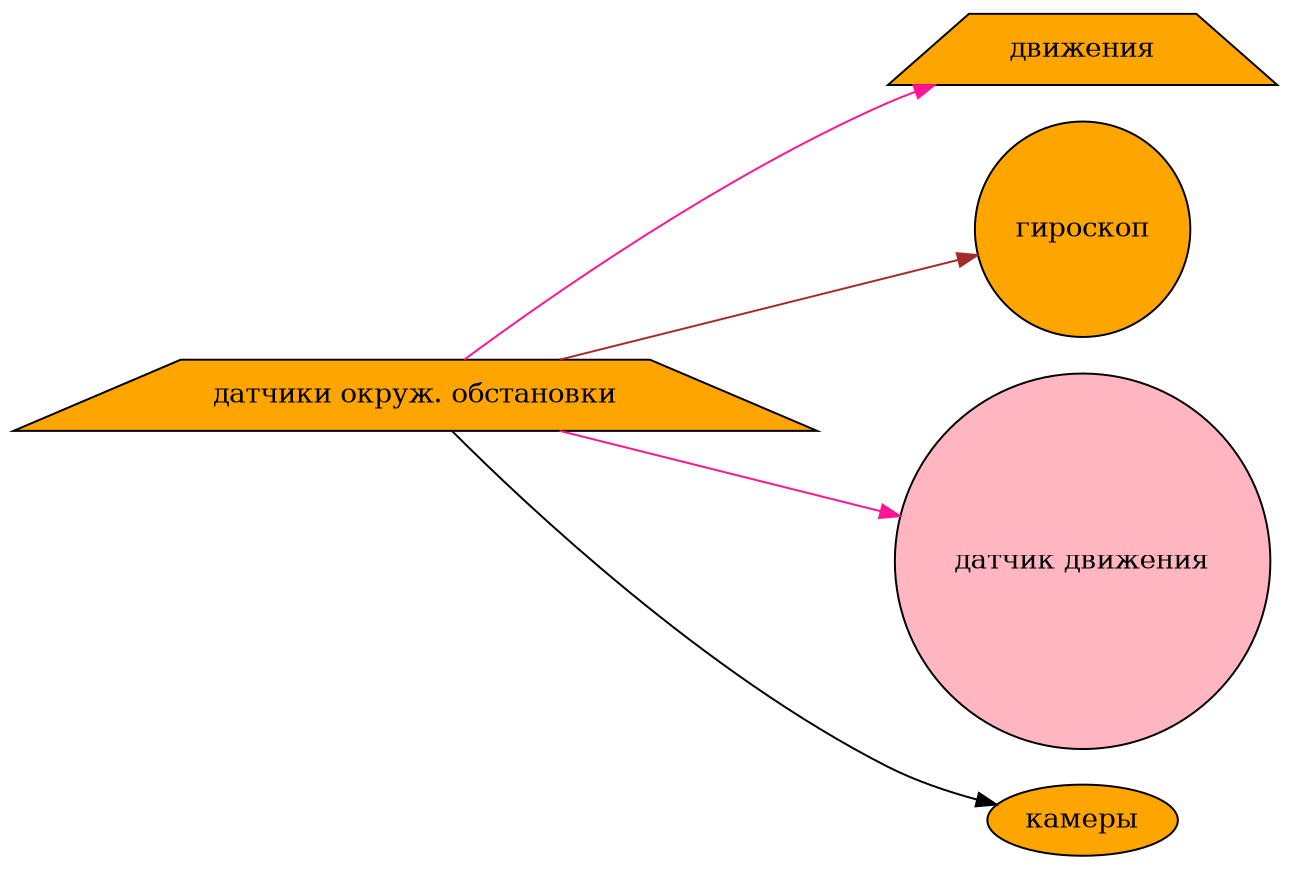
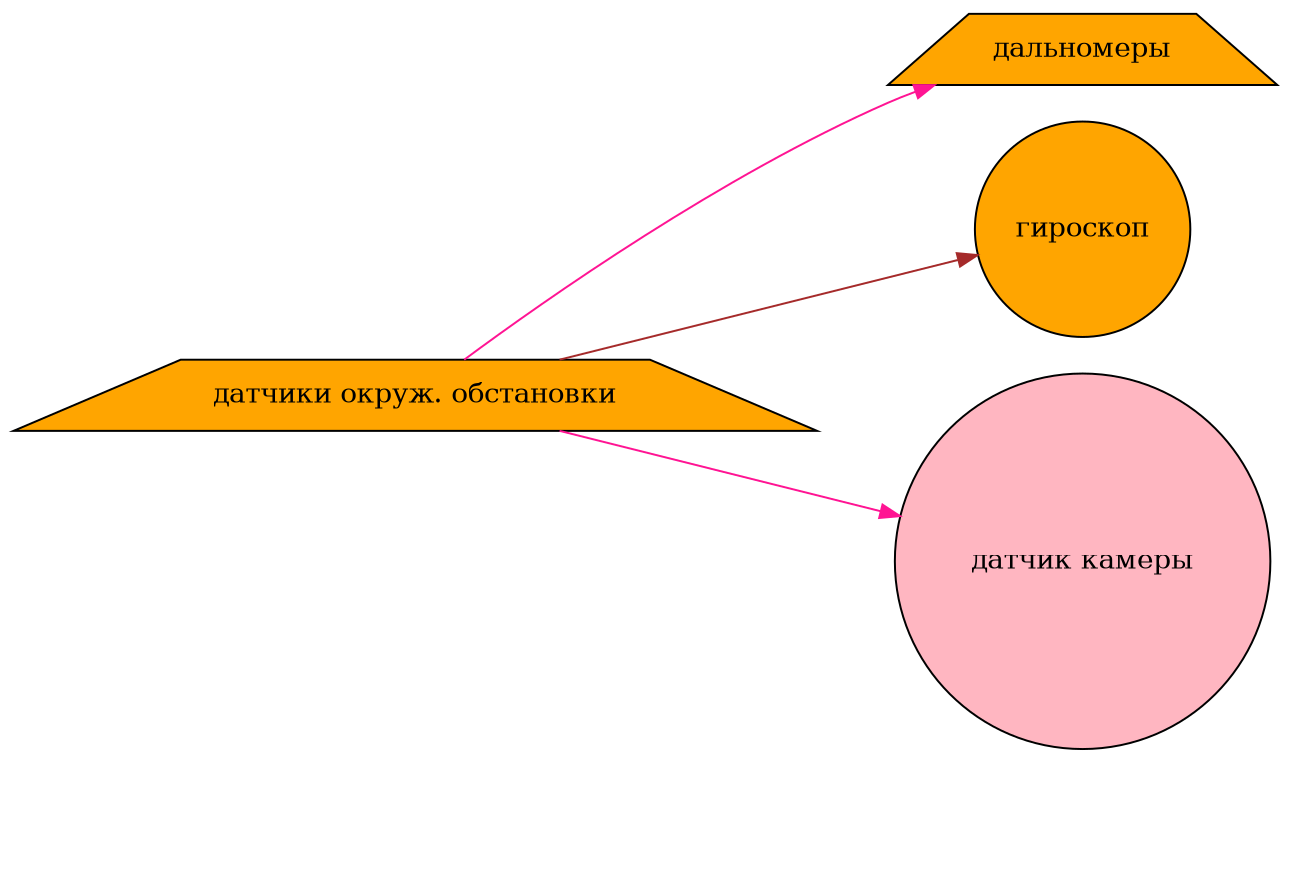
(1083, 49) -> (1083, 49)
(1083, 561) -> (1083, 561)
(1083, 820) -> none
